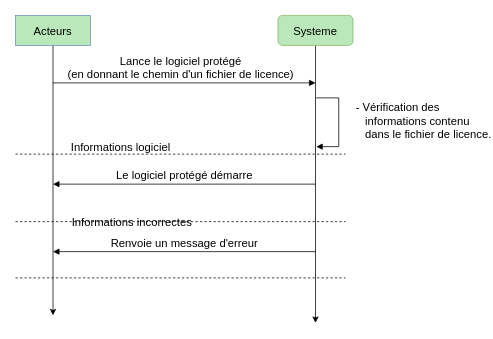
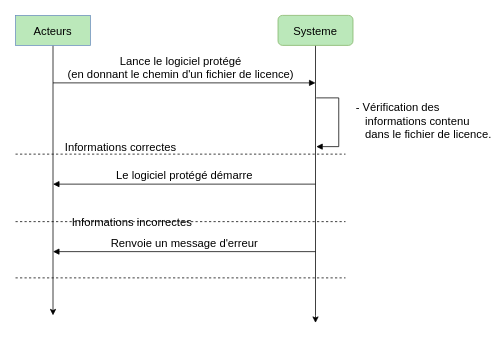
(121, 147) -> (121, 147)
